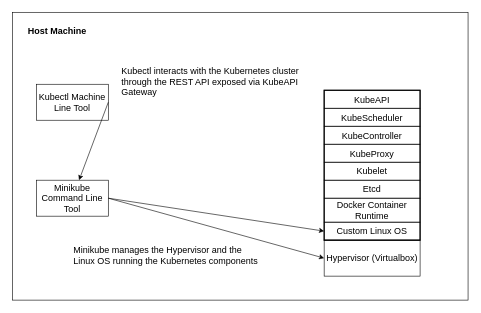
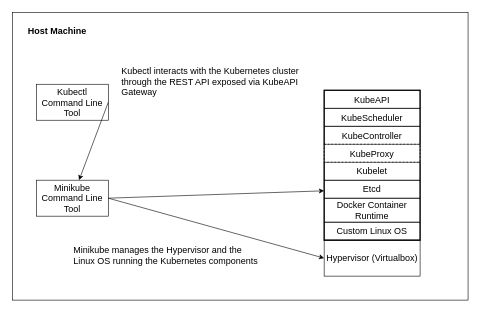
(72, 102) -> (72, 102)
(372, 153) -> (372, 153)
(220, 215) -> (308, 191)
